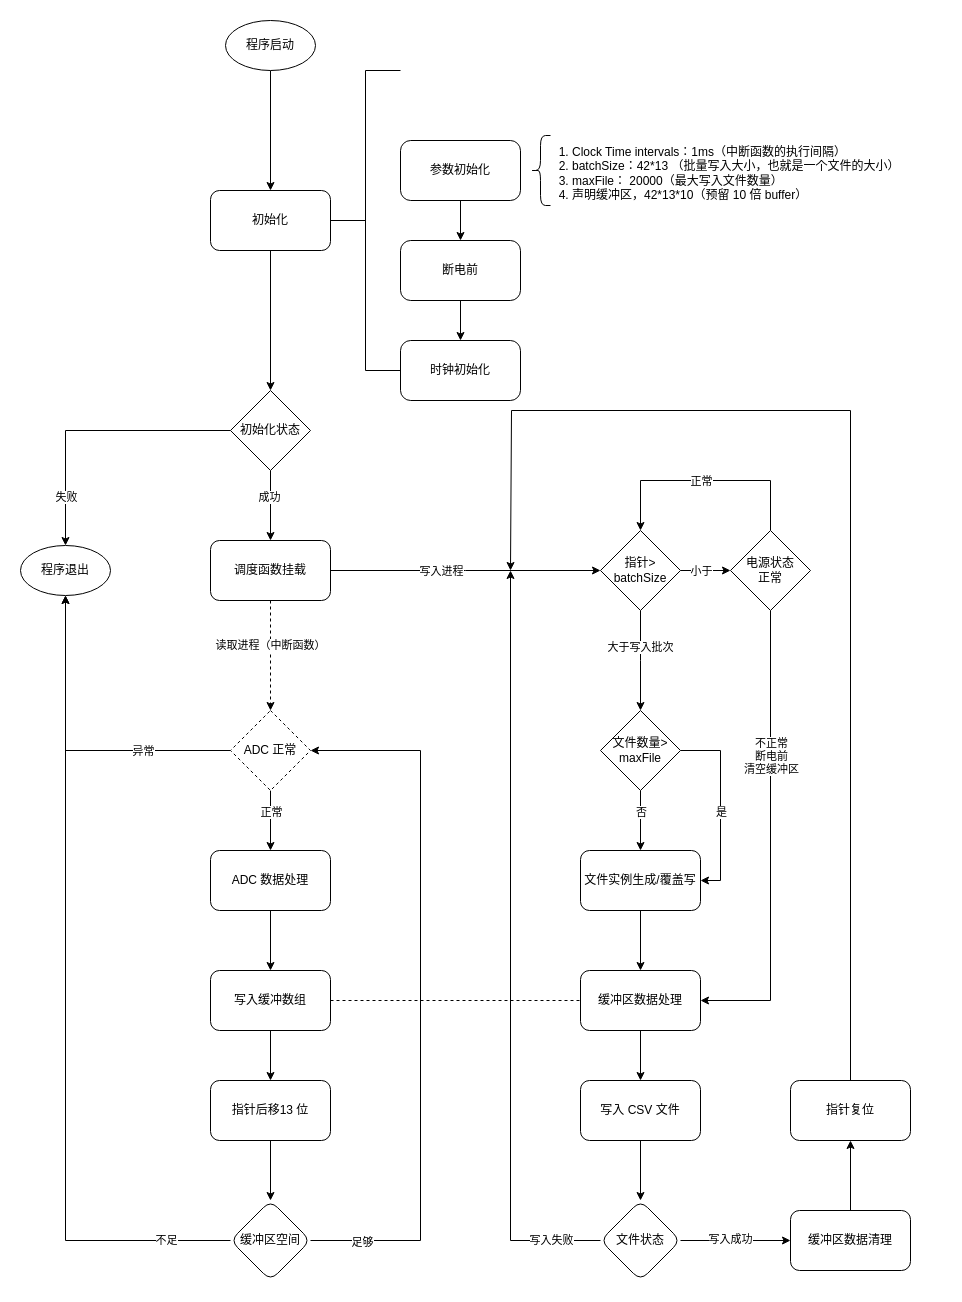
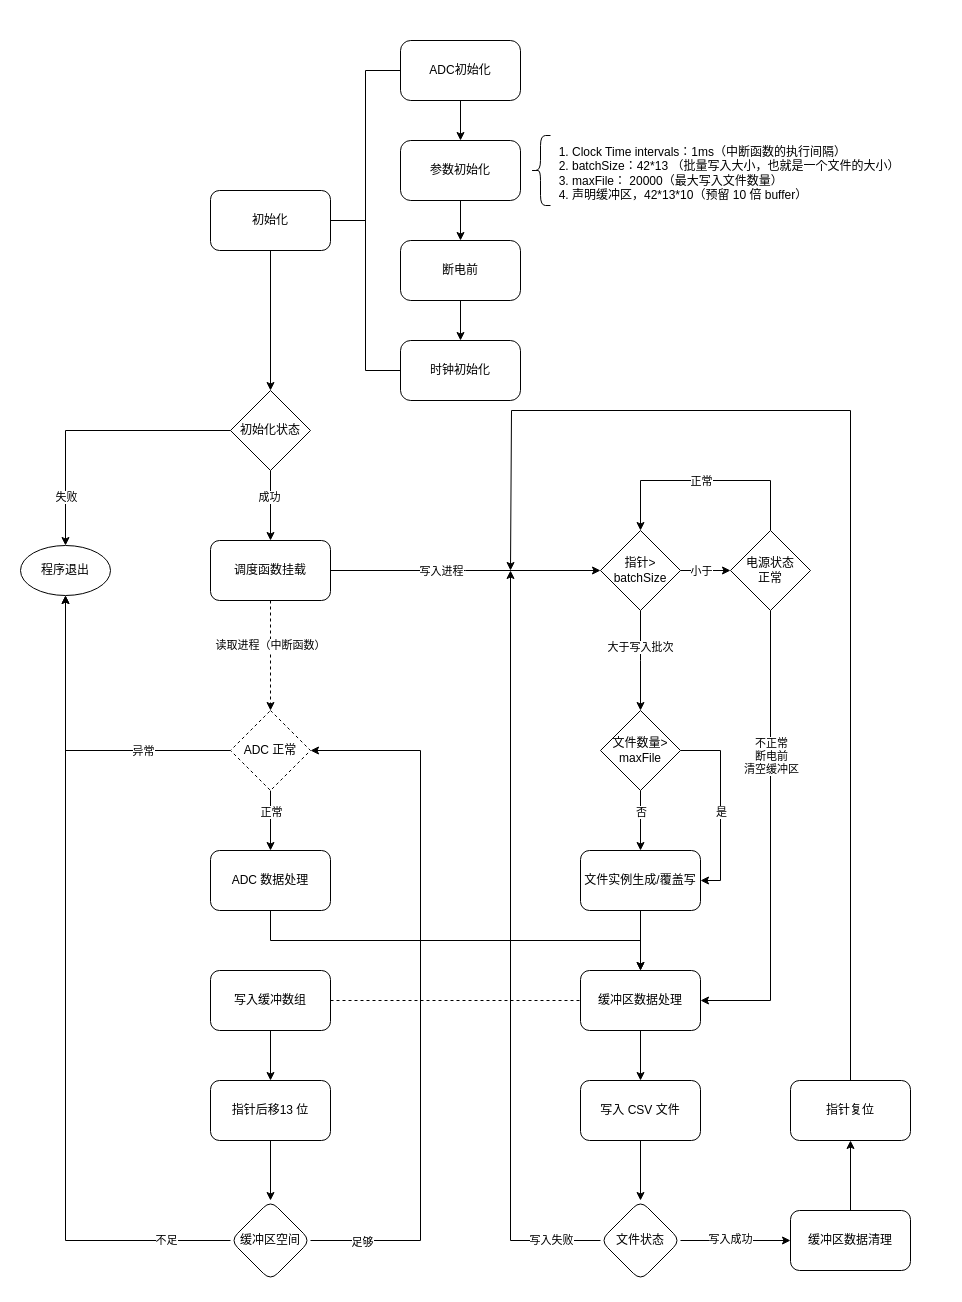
(271, 46) -> none
none -> (461, 71)
none -> (461, 117)
(271, 127) -> none
(271, 951) -> (453, 941)
